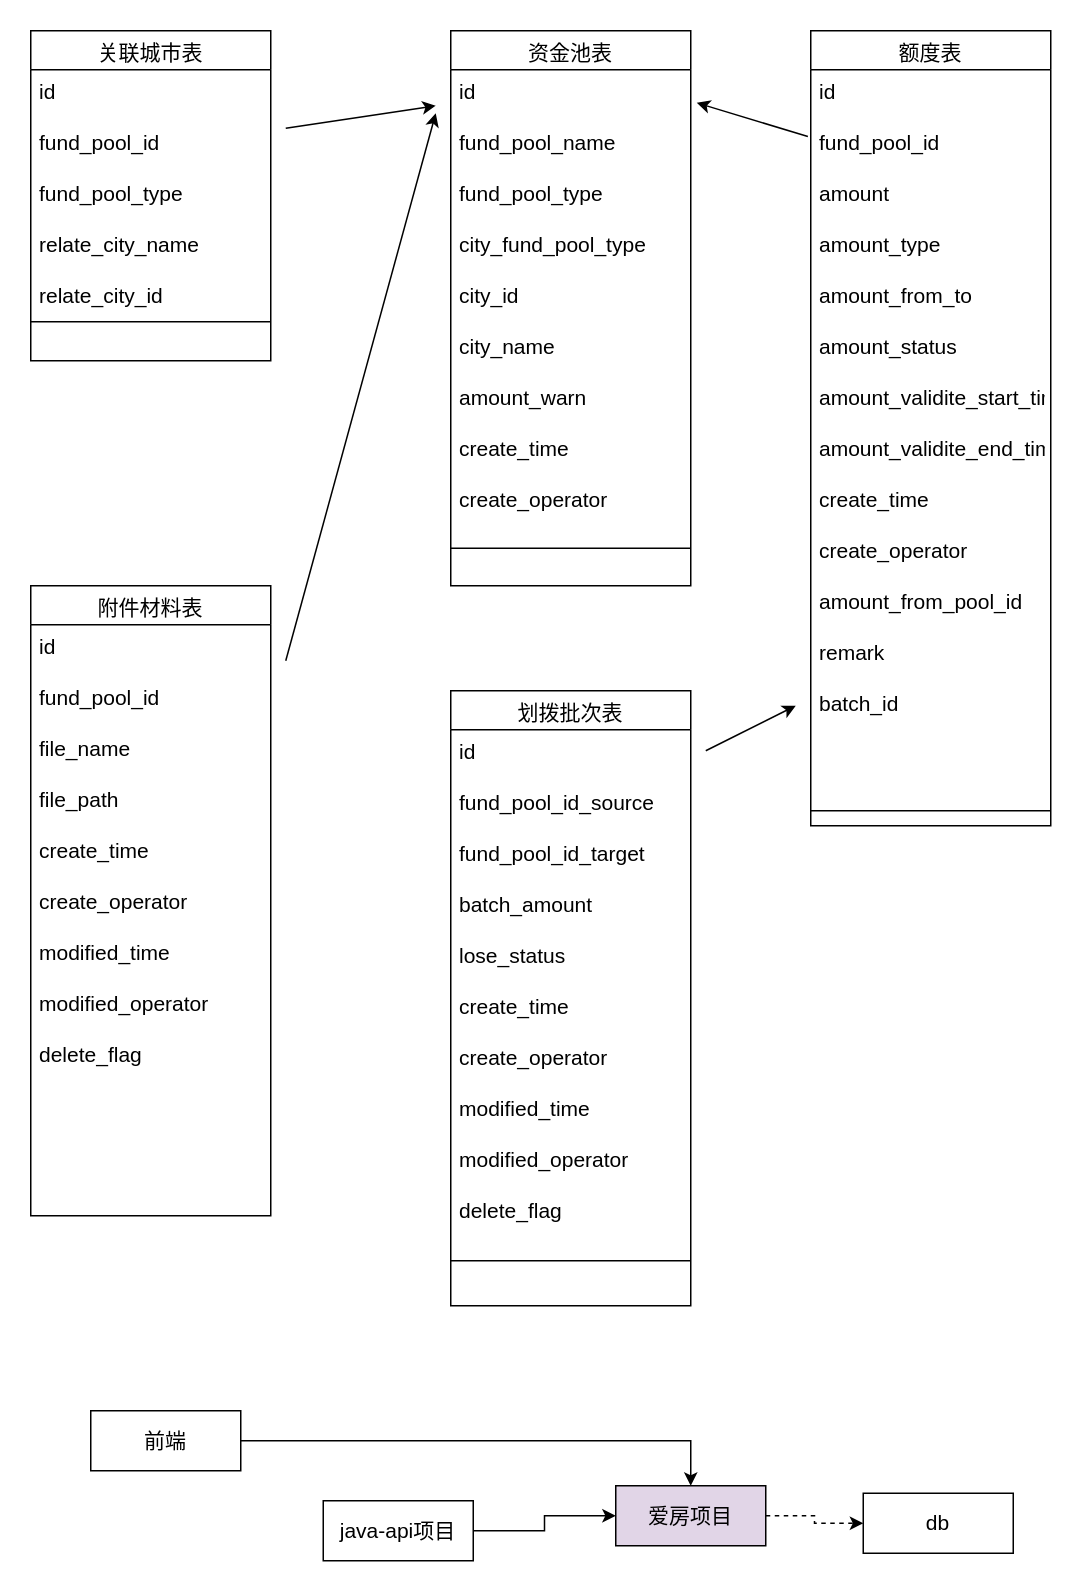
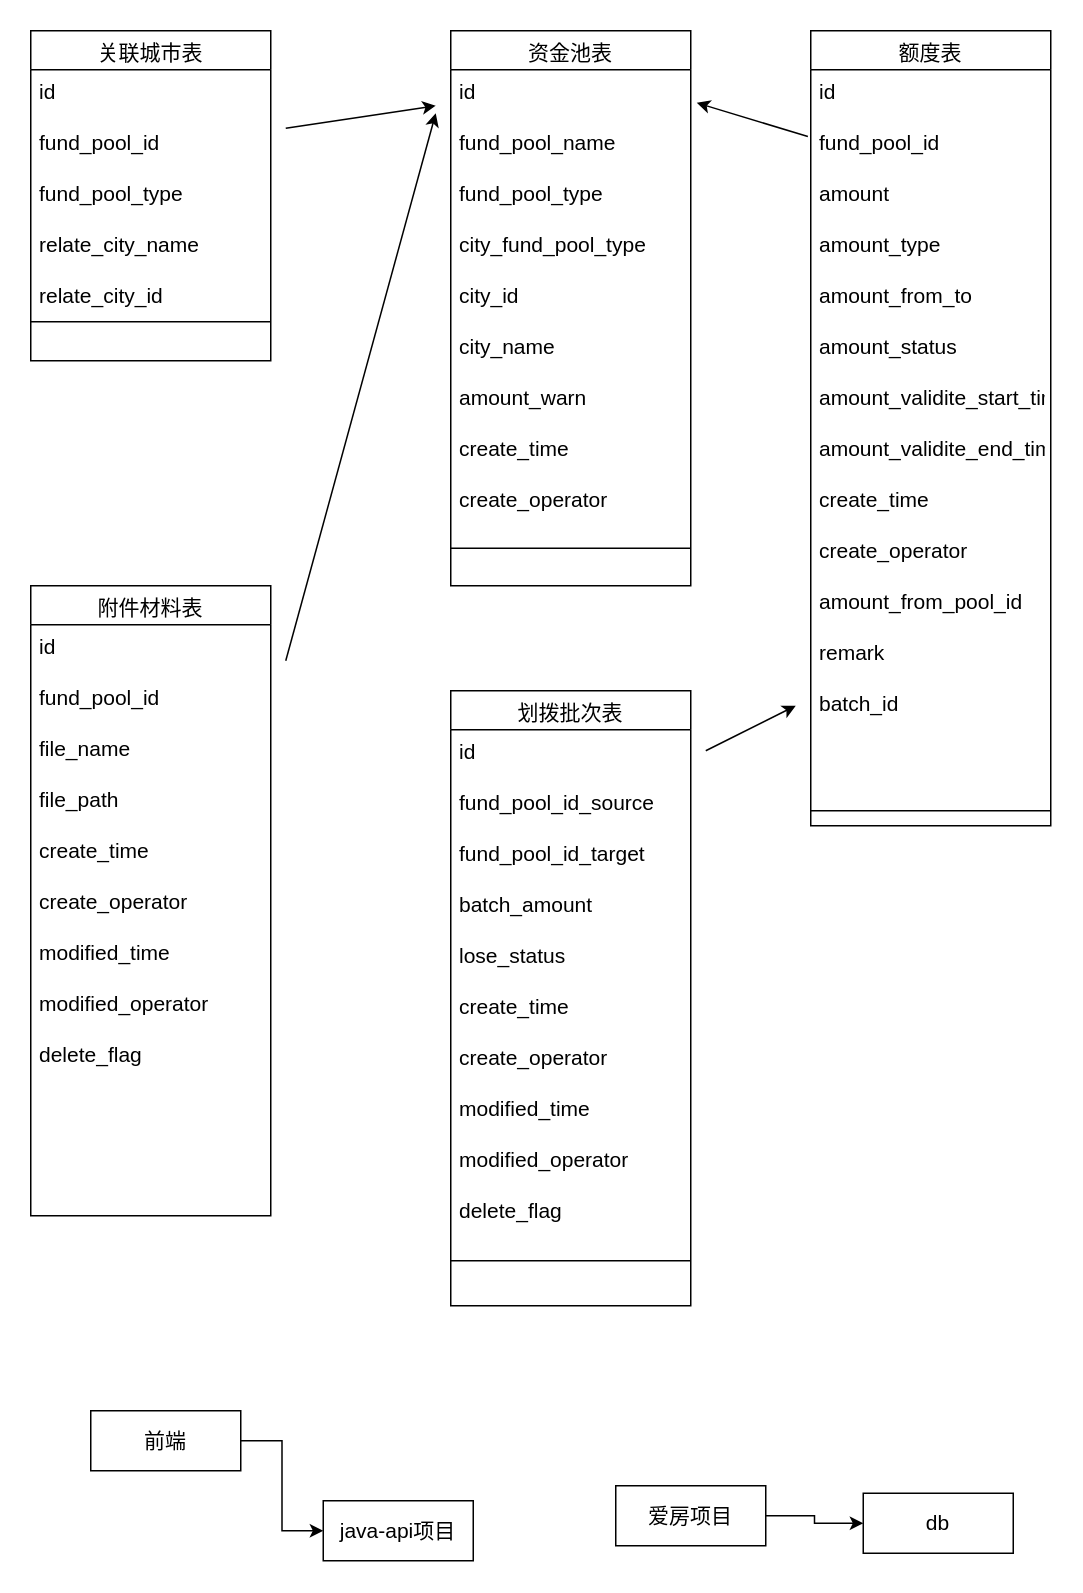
(502, 1441) -> (282, 1500)
(691, 1516) -> (691, 1516)
(811, 1516) -> (811, 1516)
(545, 1529) -> none
